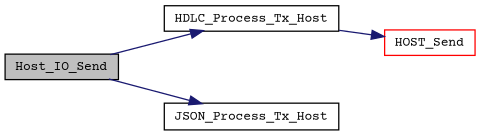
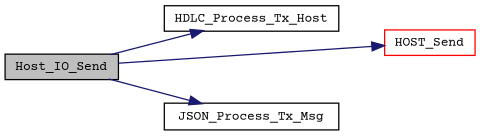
(355, 33) -> (245, 55)
(252, 117) -> (252, 117)
